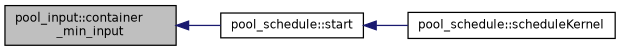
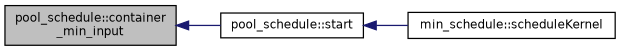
(91, 25) -> (91, 25)
(512, 25) -> (512, 25)
